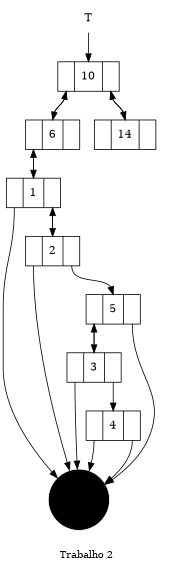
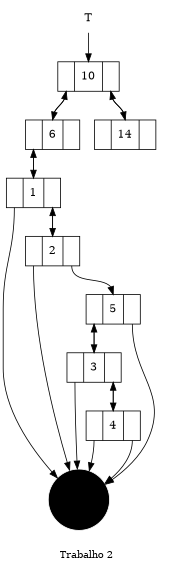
none -> (113, 401)
